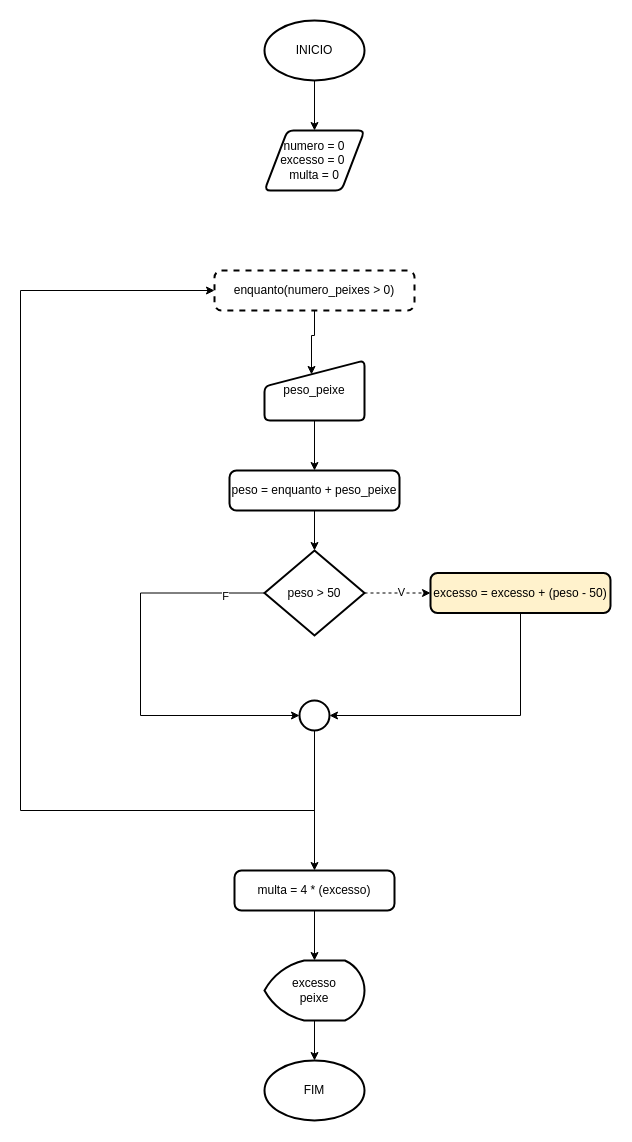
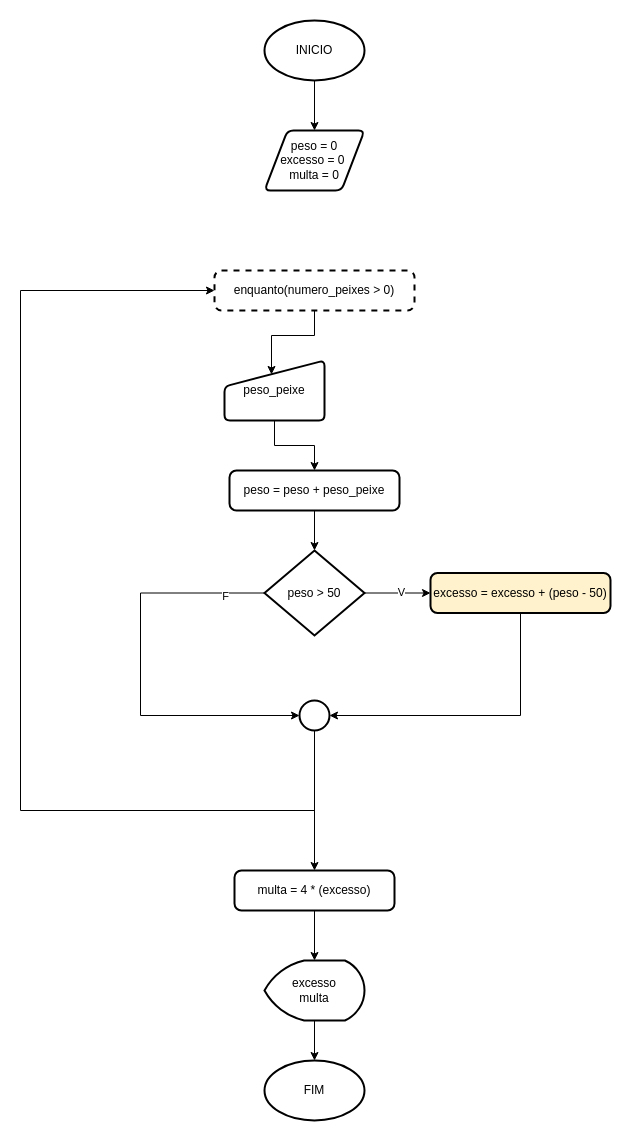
(315, 161) -> (315, 161)
(315, 391) -> (275, 391)
(315, 491) -> (315, 491)
(380, 593) -> (380, 593)
(315, 991) -> (315, 991)
